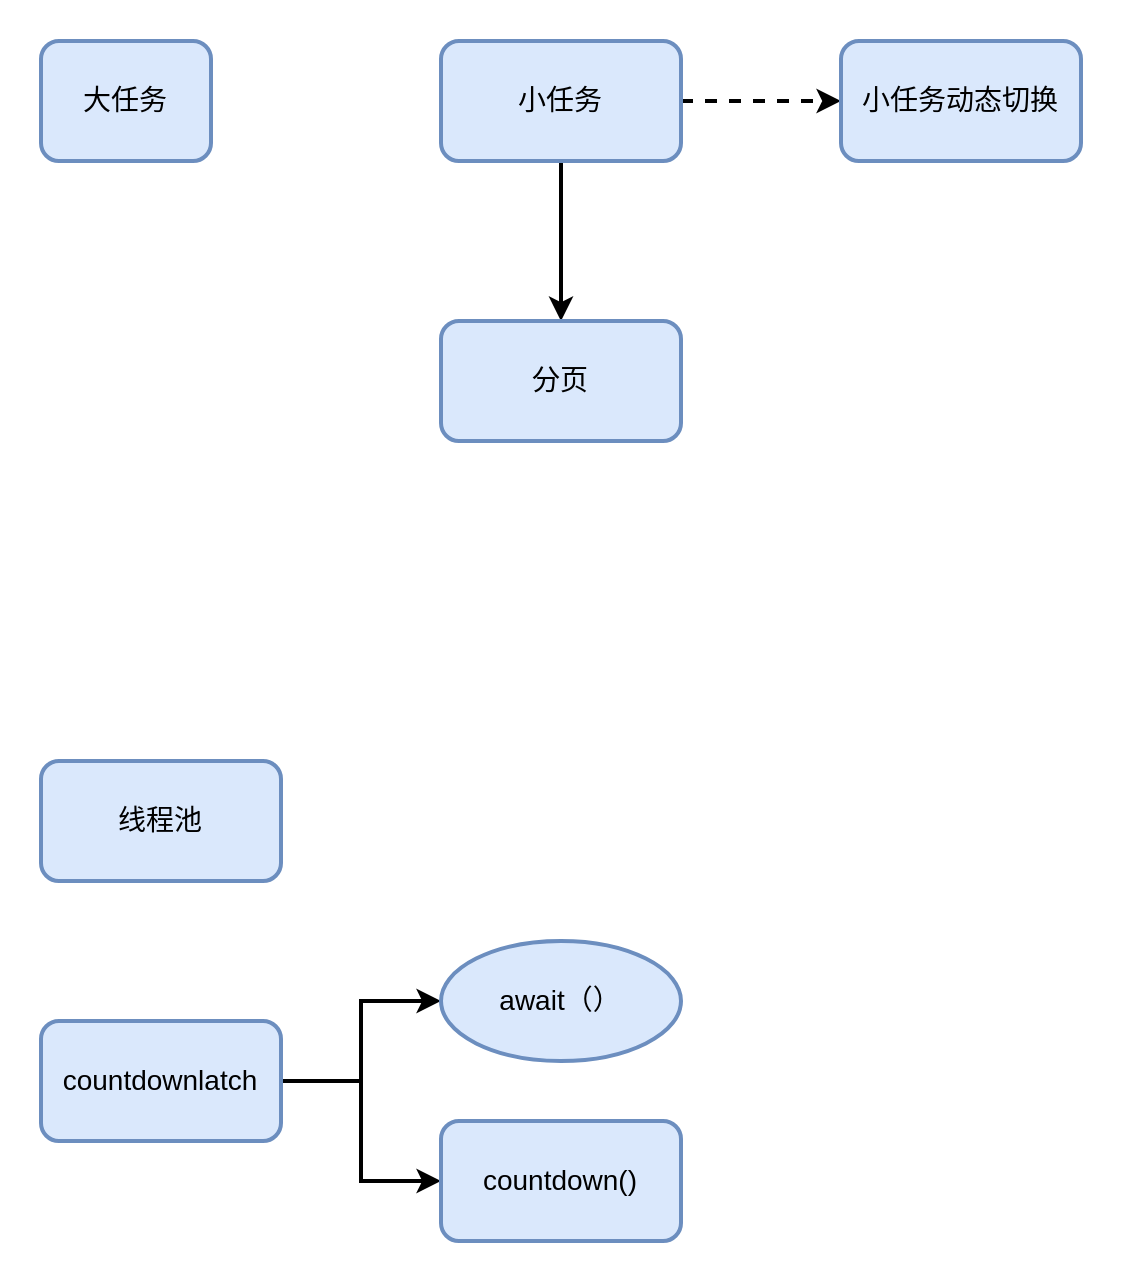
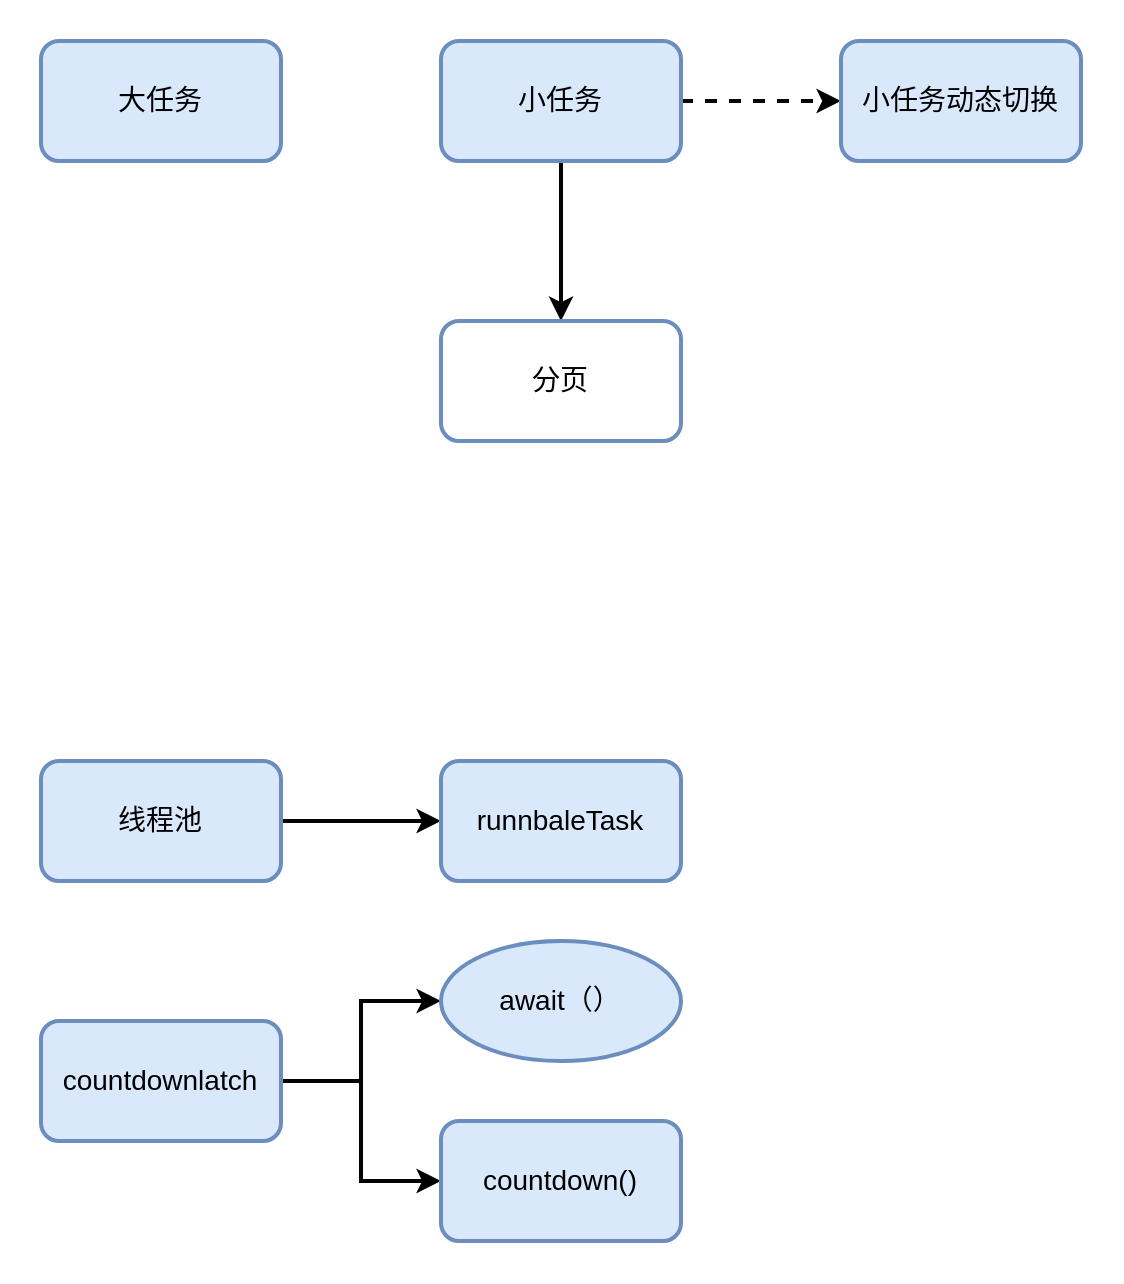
(126, 101) -> (161, 101)
(561, 381) -> (561, 381)
none -> (352, 821)
none -> (561, 821)
